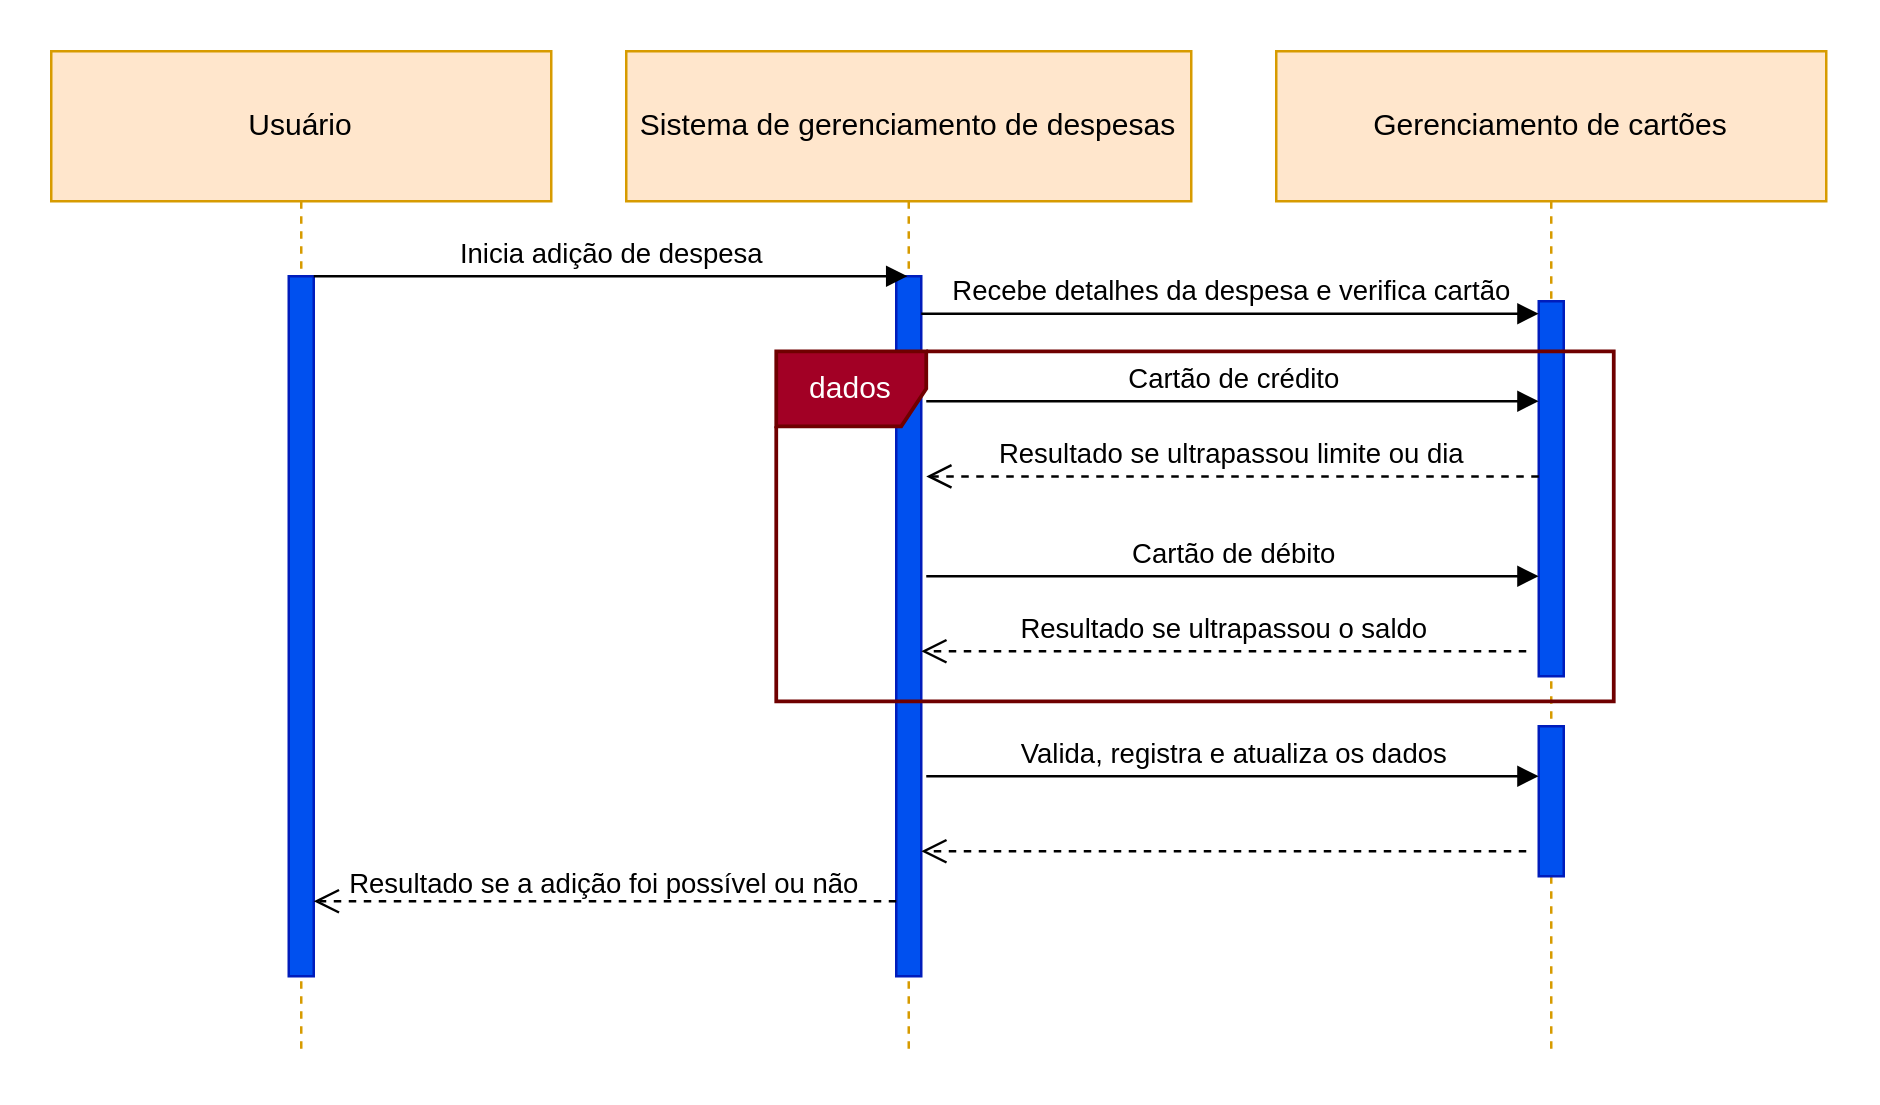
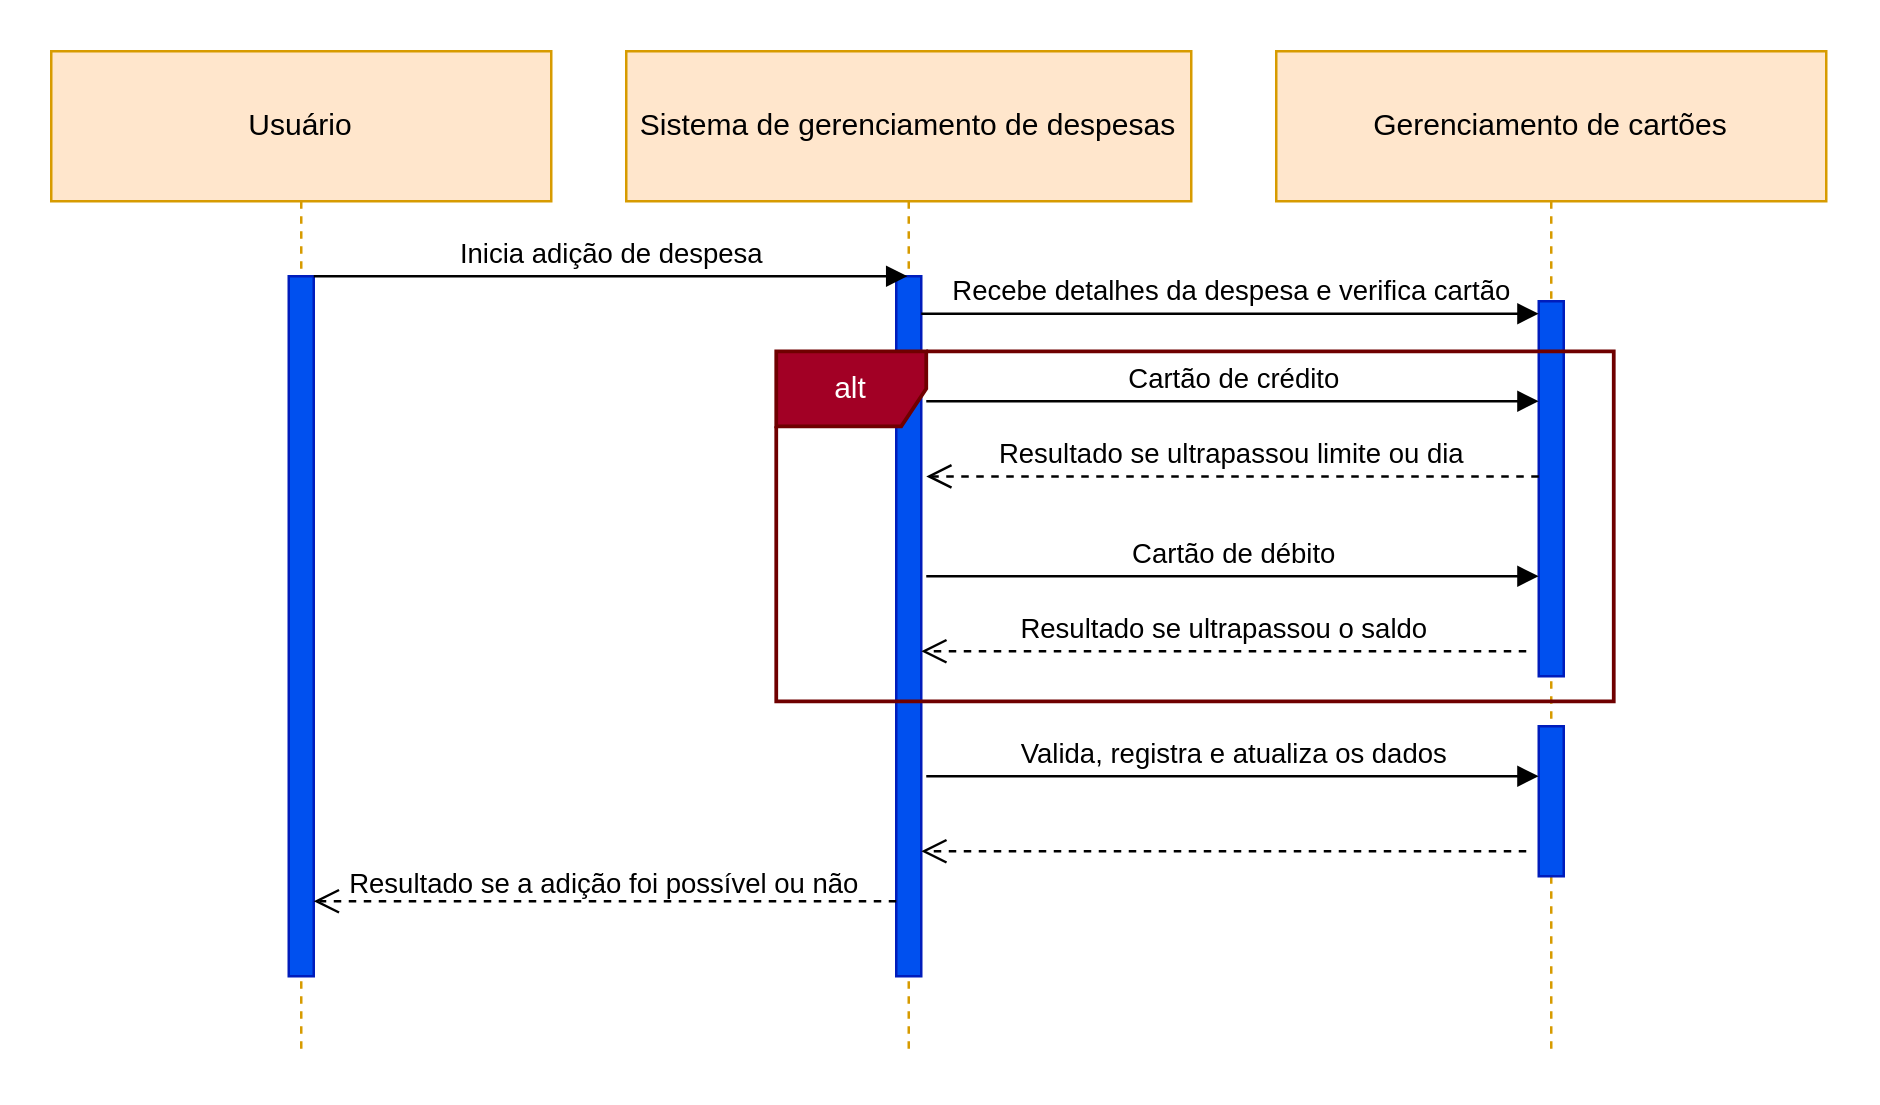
(851, 389) -> (851, 389)
